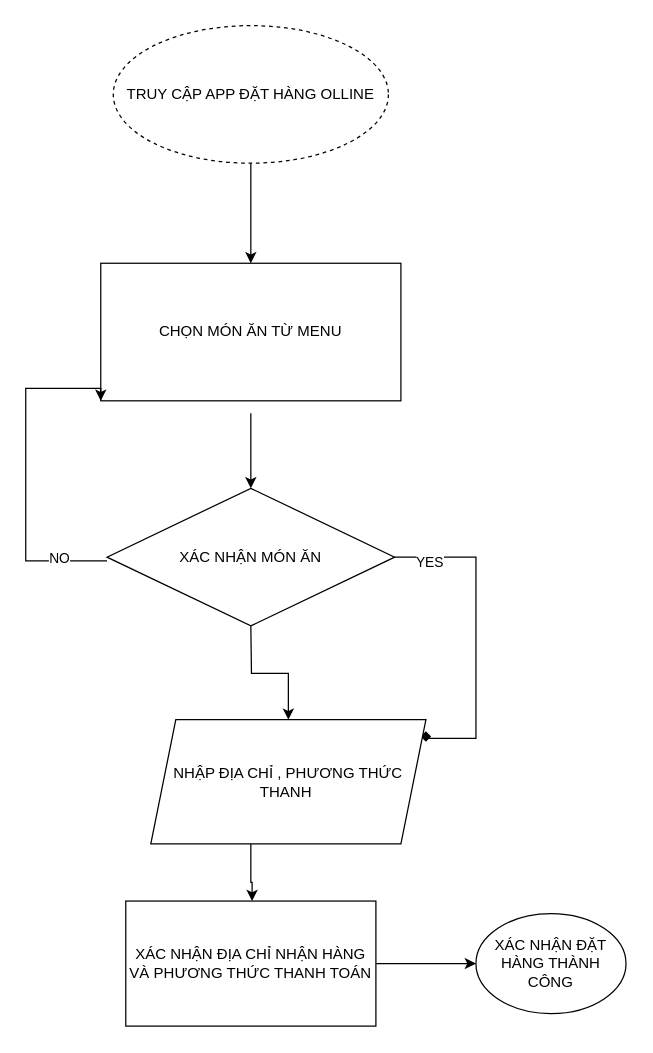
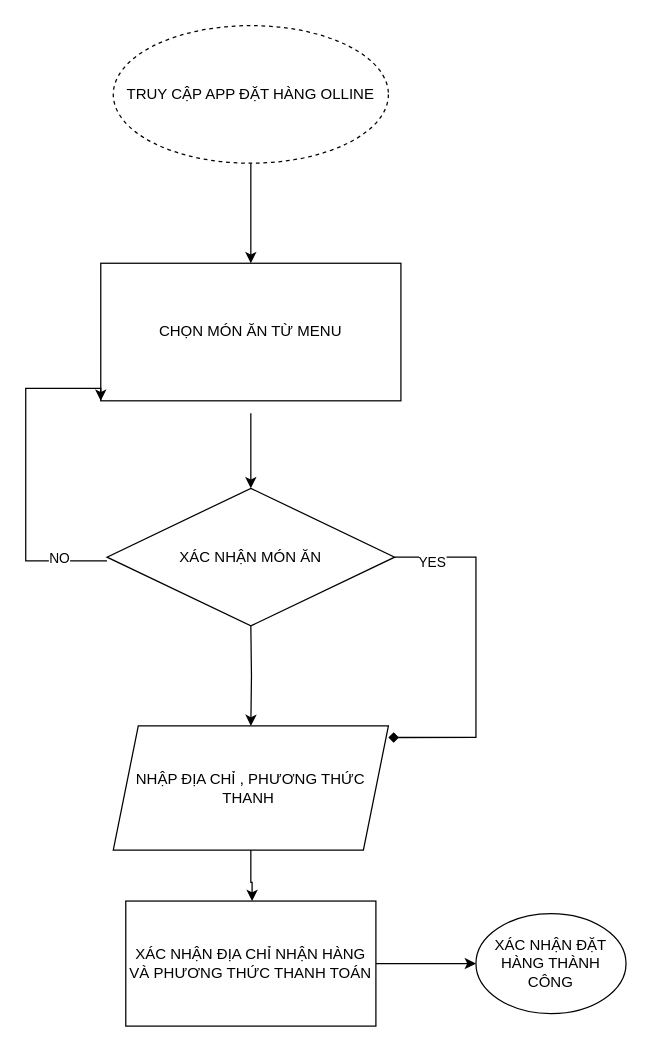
(288, 781) -> (251, 788)
